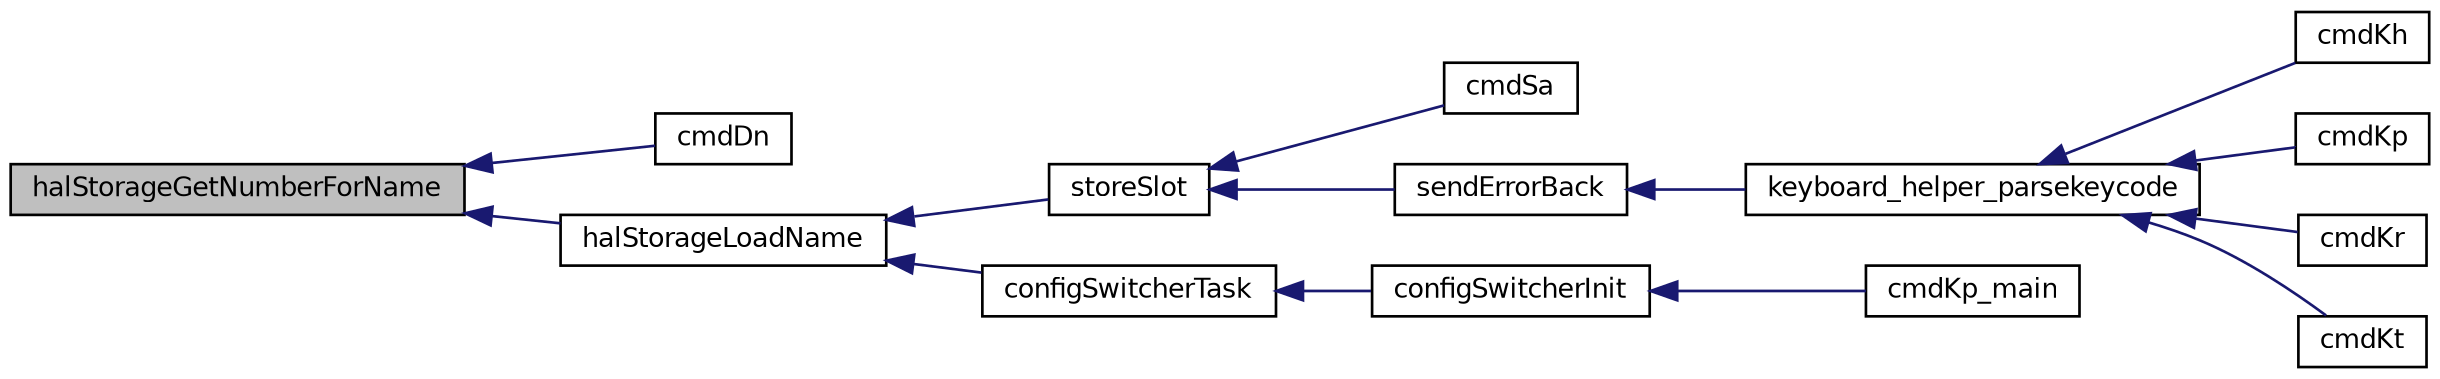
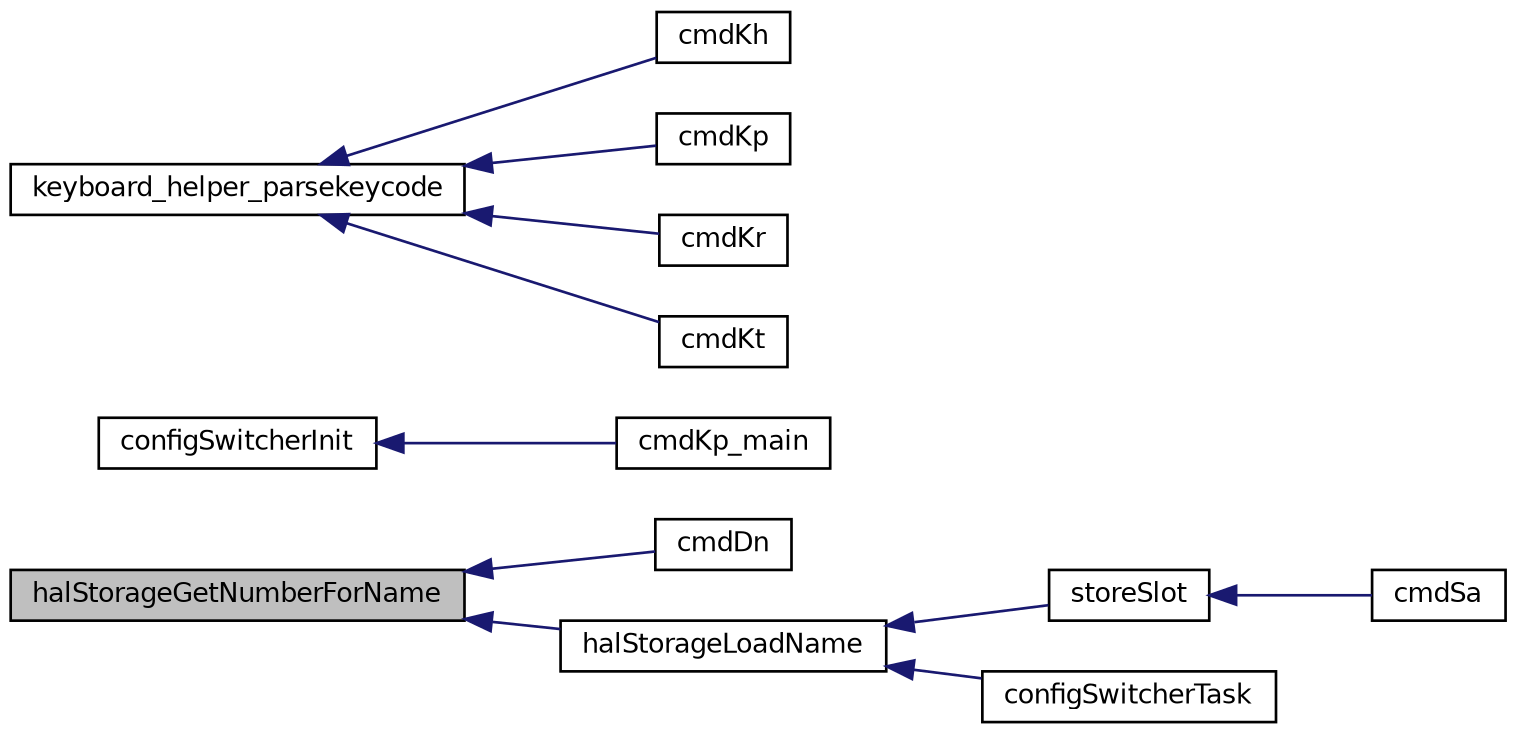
(1511, 190) -> none
(1337, 291) -> none
